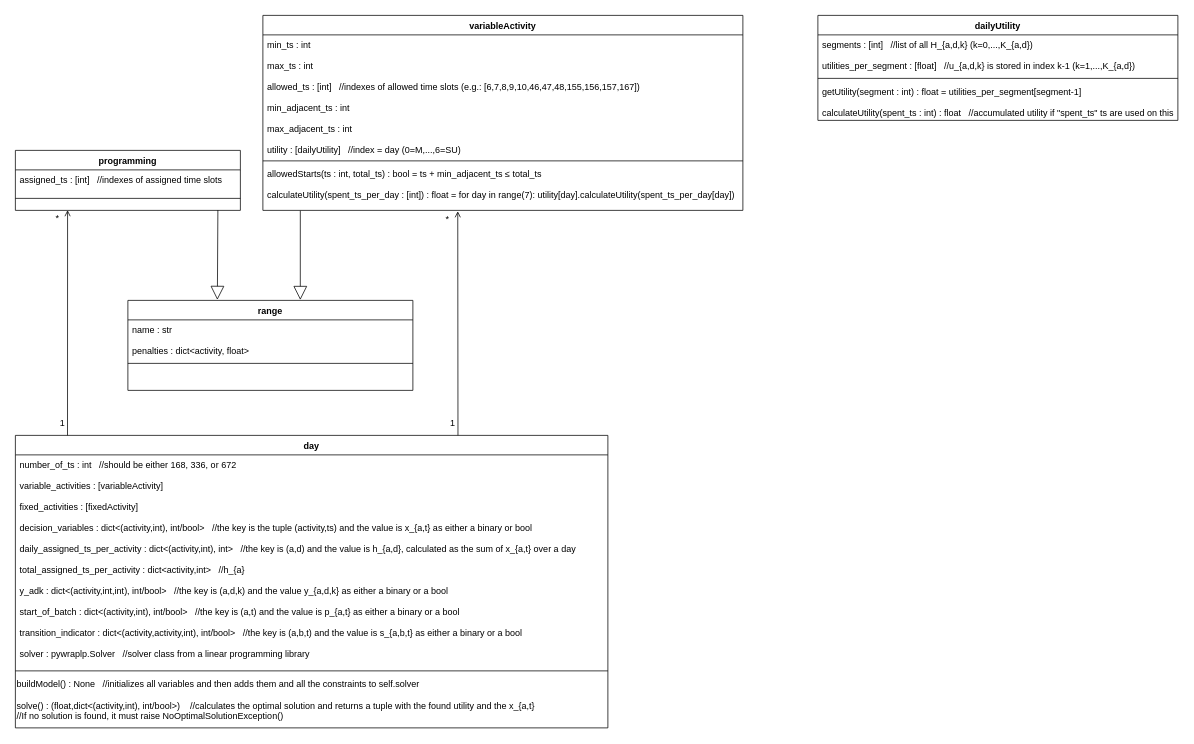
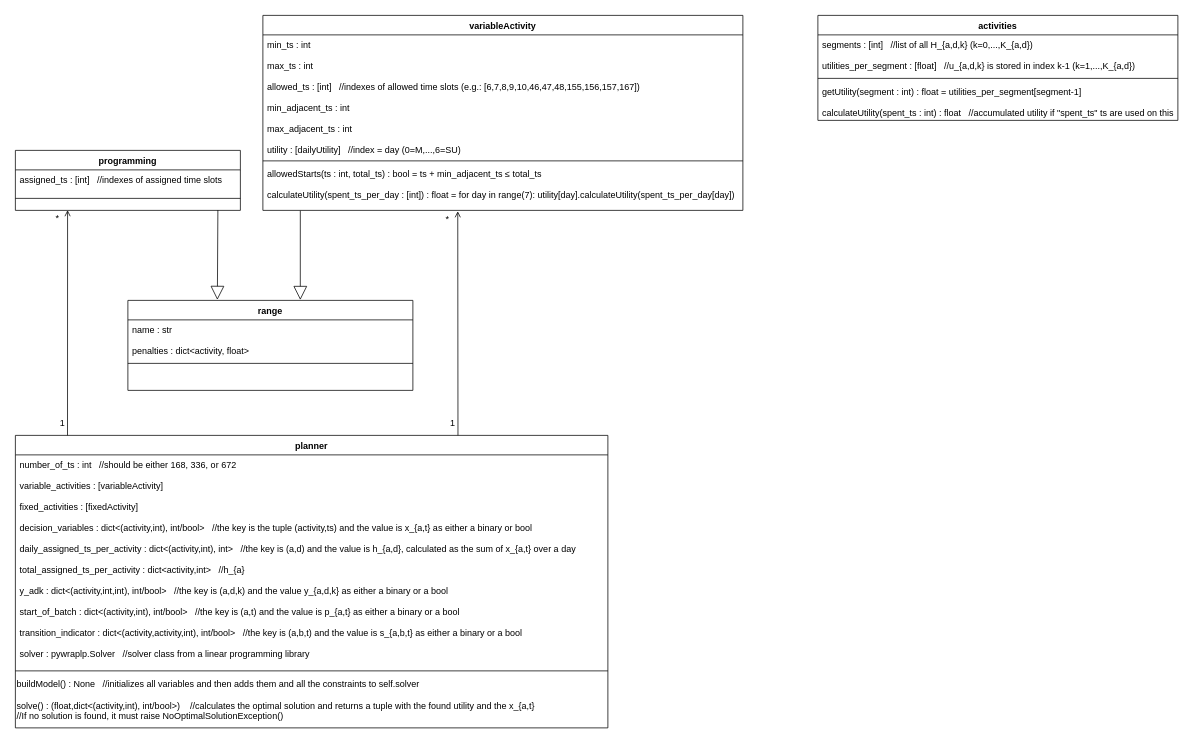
(998, 26) -> (998, 26)
(311, 446) -> (311, 446)
